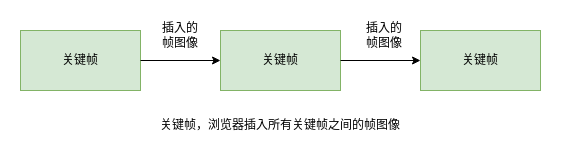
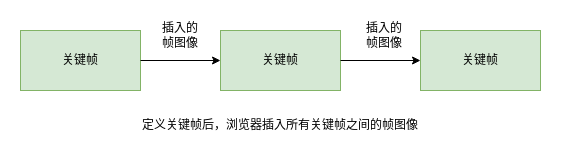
(281, 126) -> (281, 126)
